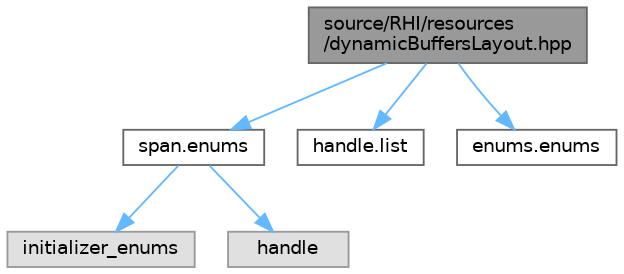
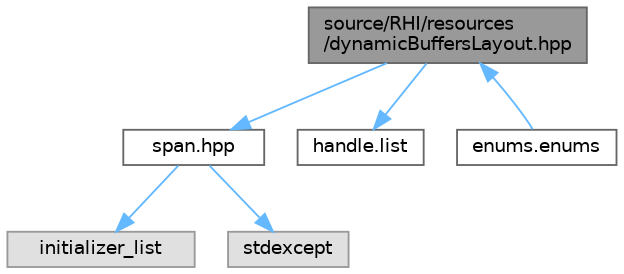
(479, 90) -> (514, 103)
(194, 147) -> (194, 147)
(101, 249) -> (101, 249)
(288, 249) -> (288, 249)
